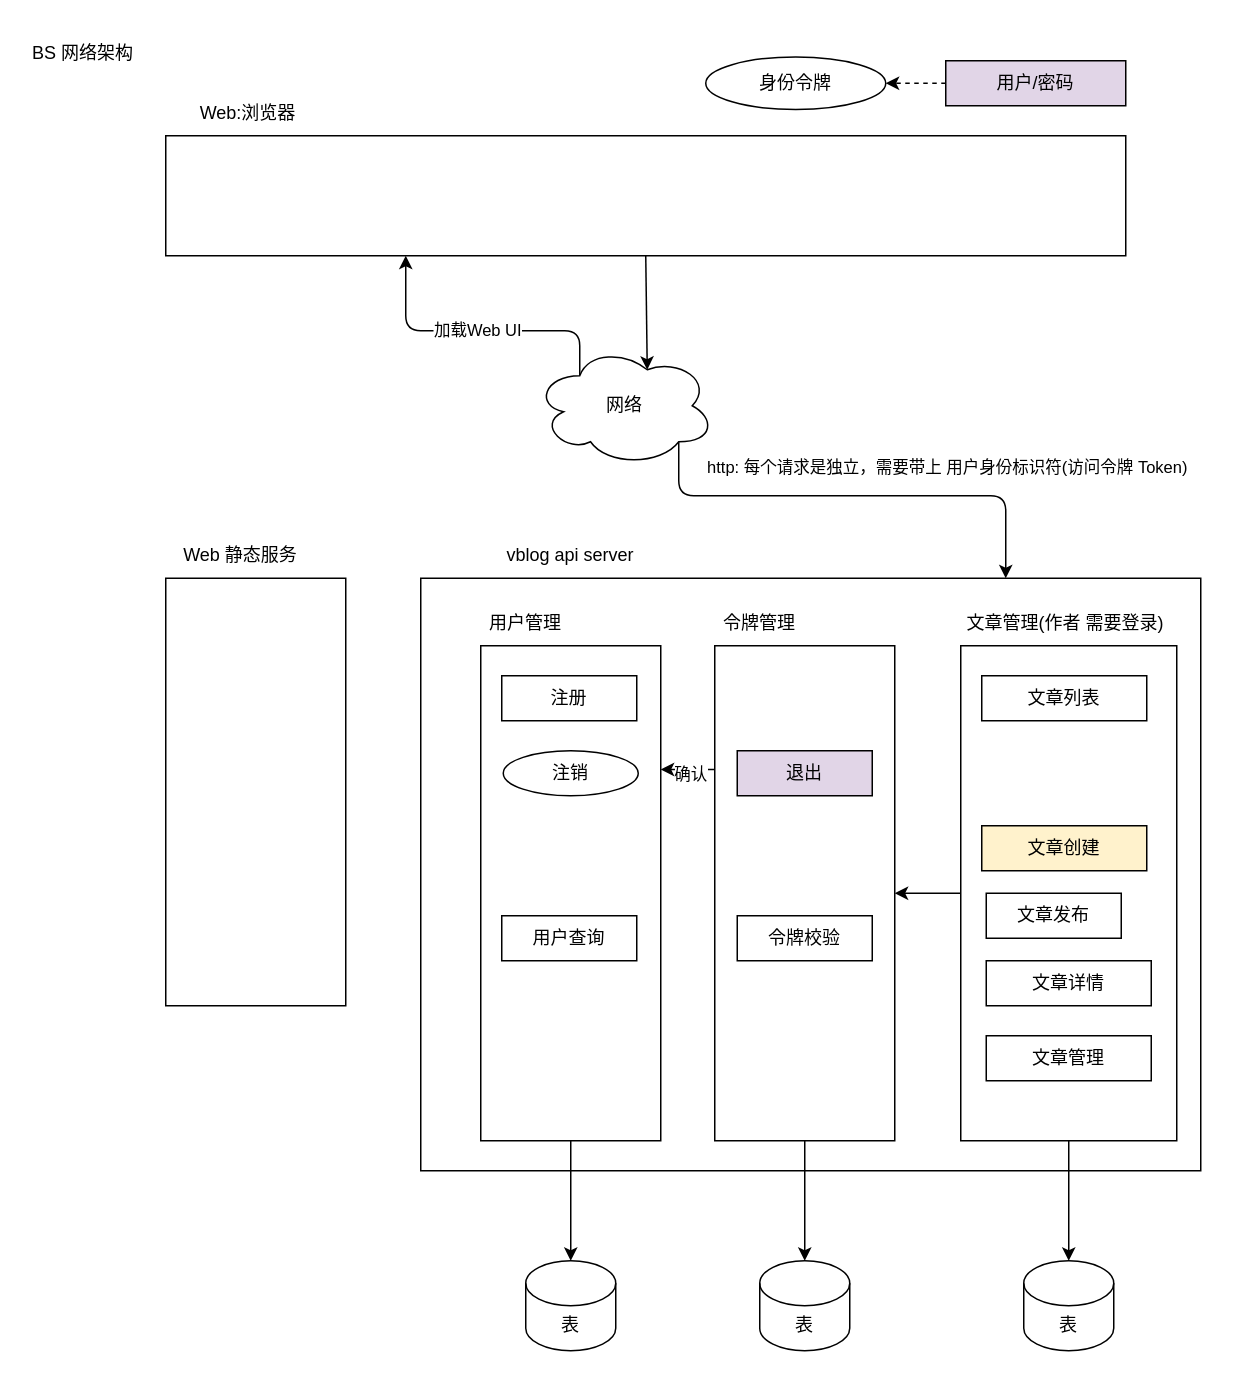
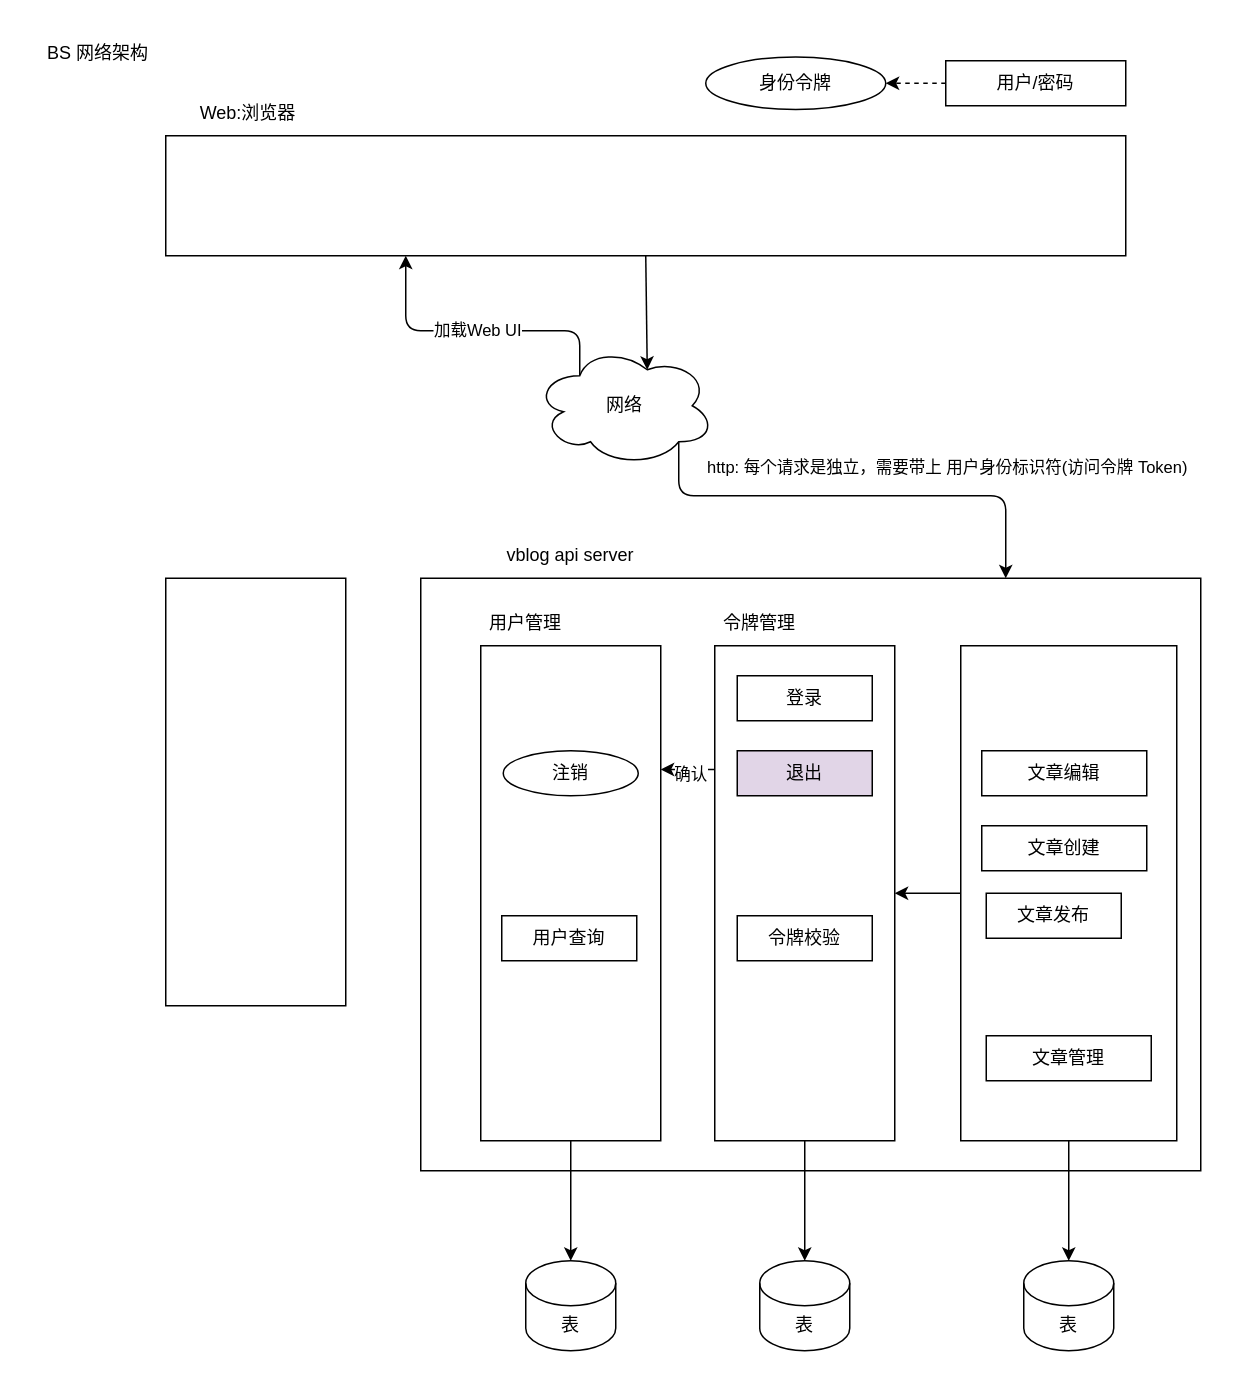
(83, 53) -> (98, 53)
(1036, 83) -> (1036, 83)
(241, 556) -> none
(1066, 623) -> none
(569, 698) -> none
none -> (805, 698)
(1064, 698) -> none
none -> (1064, 773)
(1064, 848) -> (1064, 848)
(1069, 983) -> none
